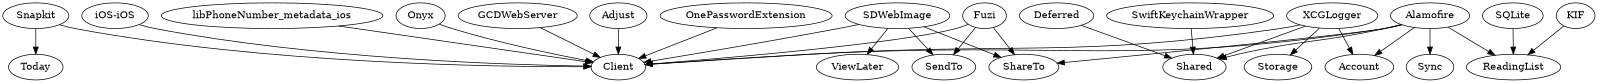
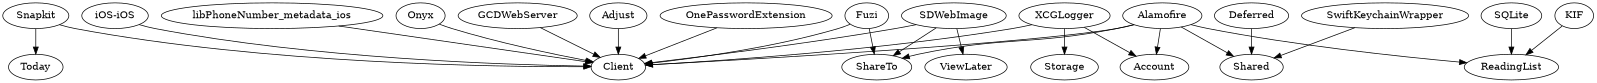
(1277, 36) -> none
(944, 67) -> none
(1430, 67) -> none
